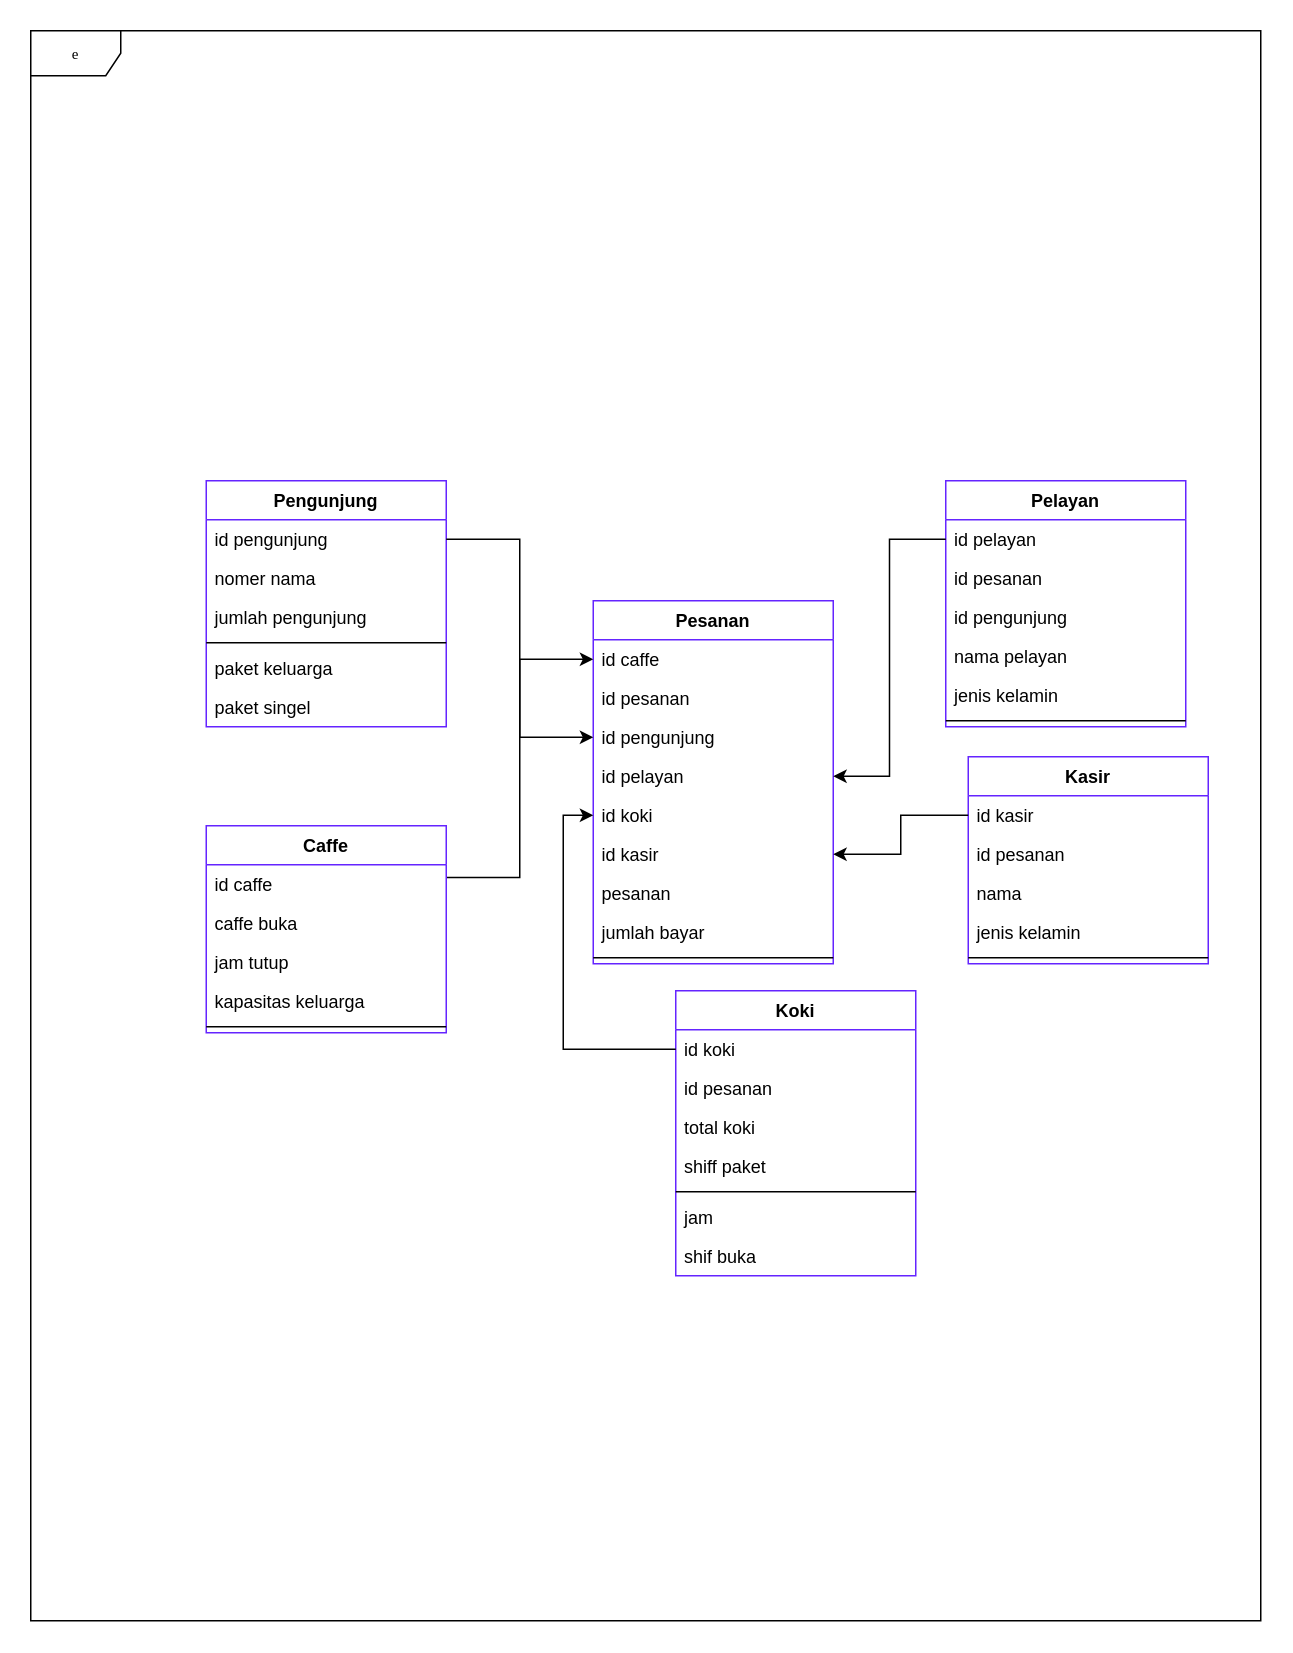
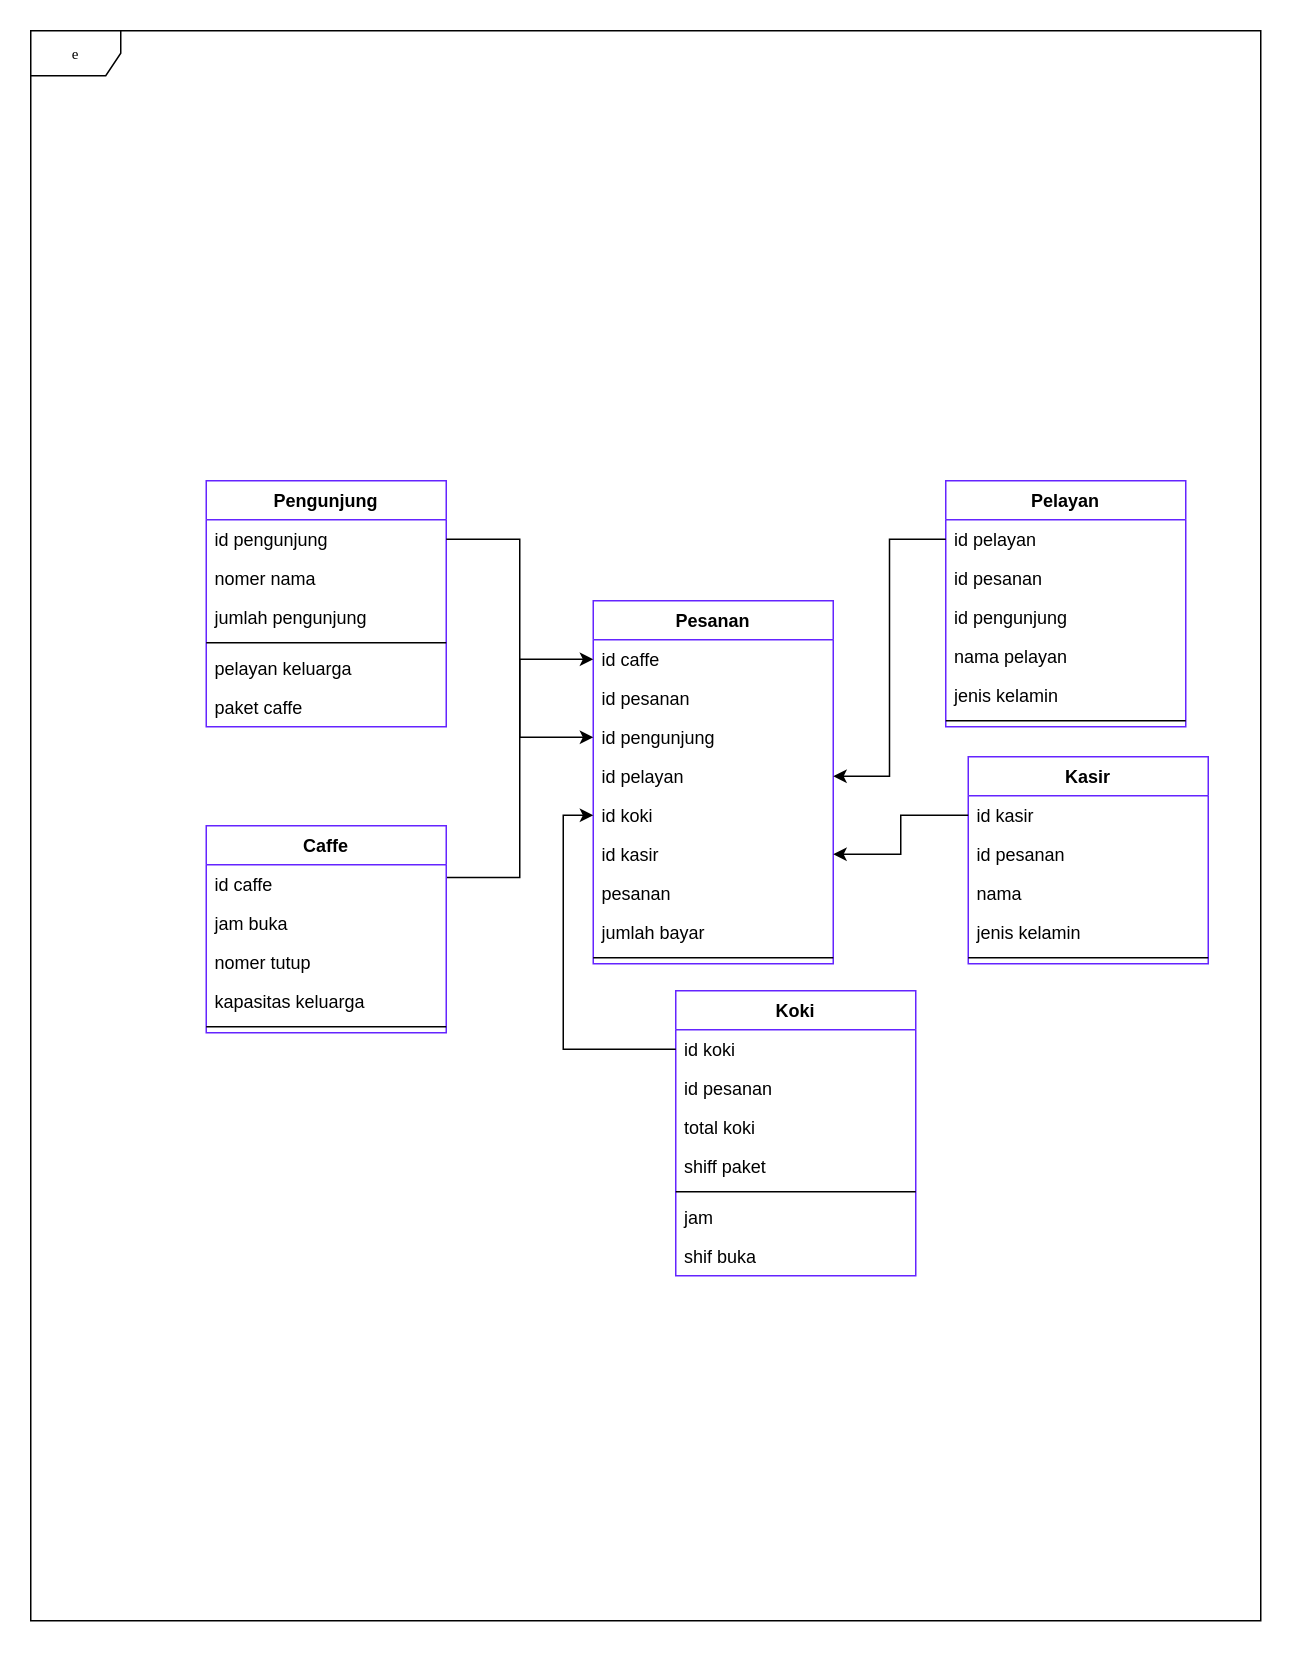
(280, 669) -> (288, 669)
(268, 708) -> (268, 708)
(263, 924) -> (252, 924)
(258, 963) -> (268, 963)
